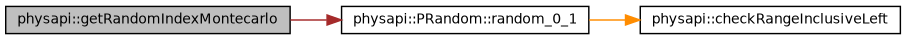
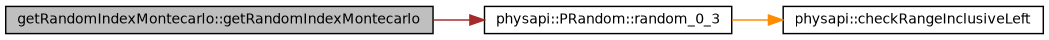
(148, 20) -> (219, 20)
(465, 20) -> (608, 20)
